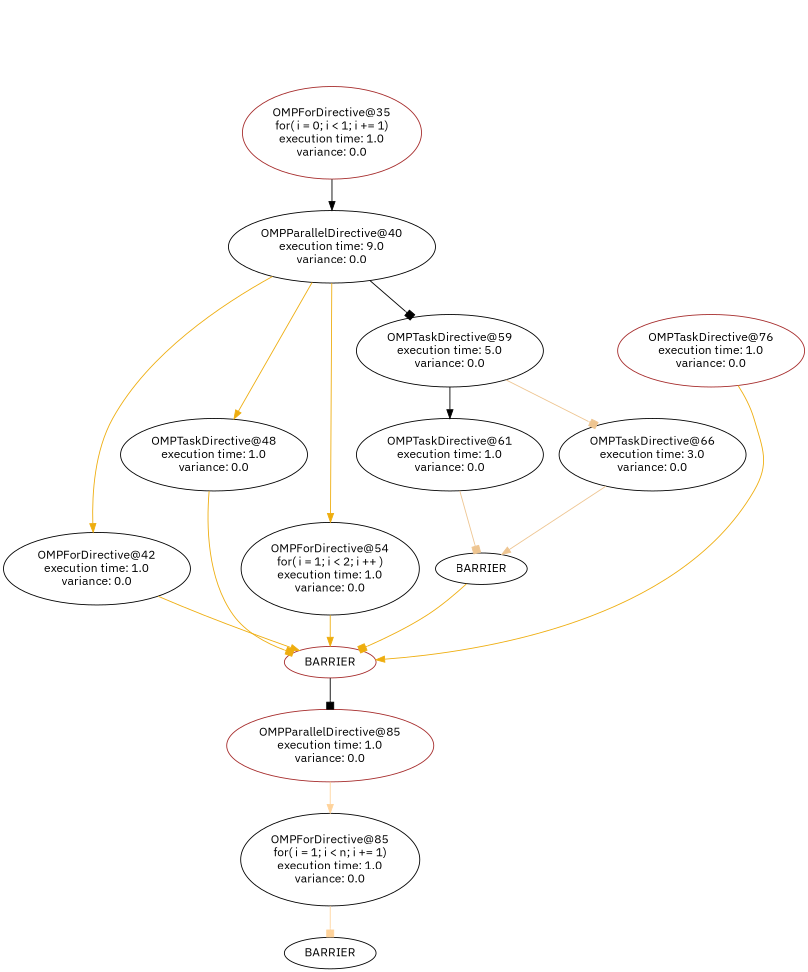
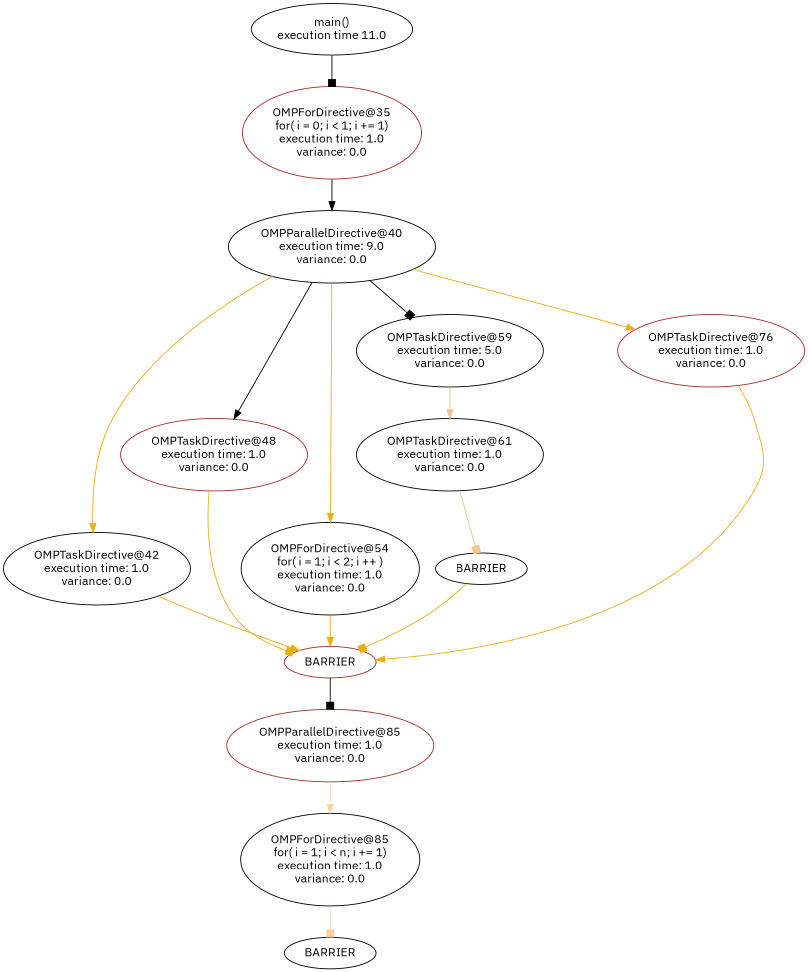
none -> (332, 29)
none -> (520, 298)
(275, 347) -> (275, 347)
(450, 398) -> (450, 398)
(214, 455) -> (214, 455)
(653, 455) -> none
(97, 569) -> (97, 569)
